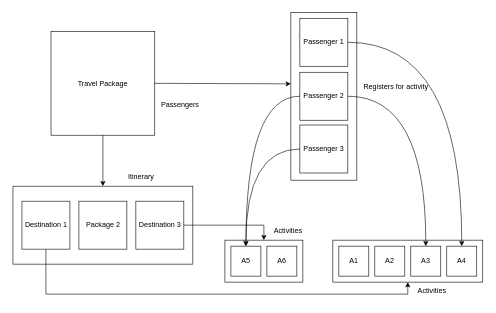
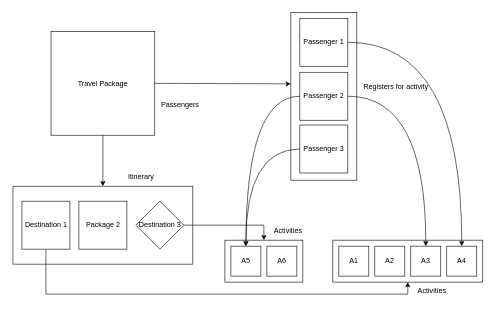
(160, 225) -> (160, 225)
